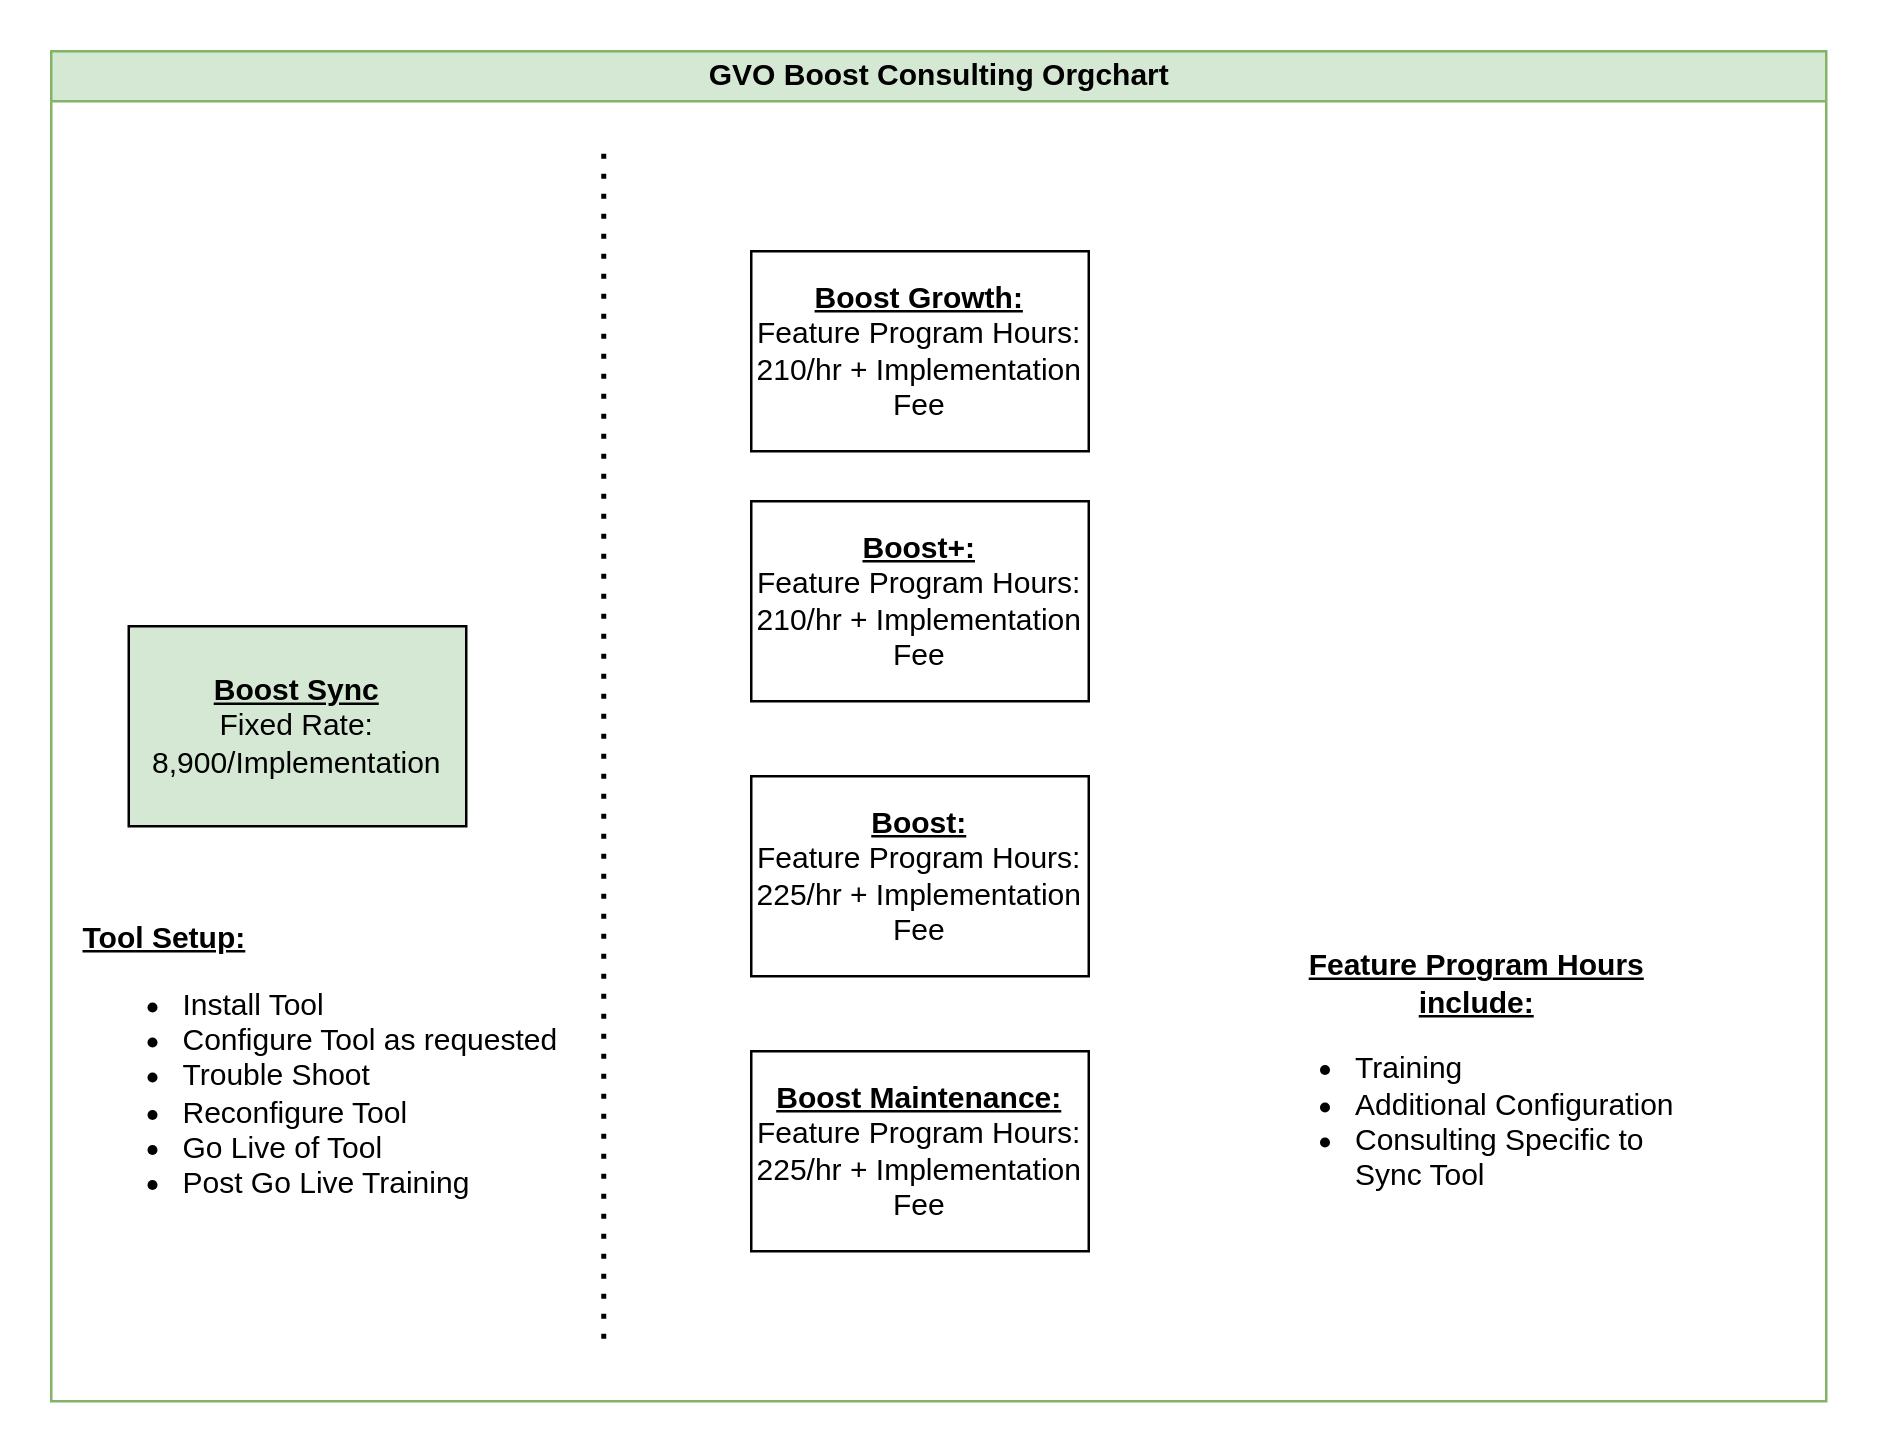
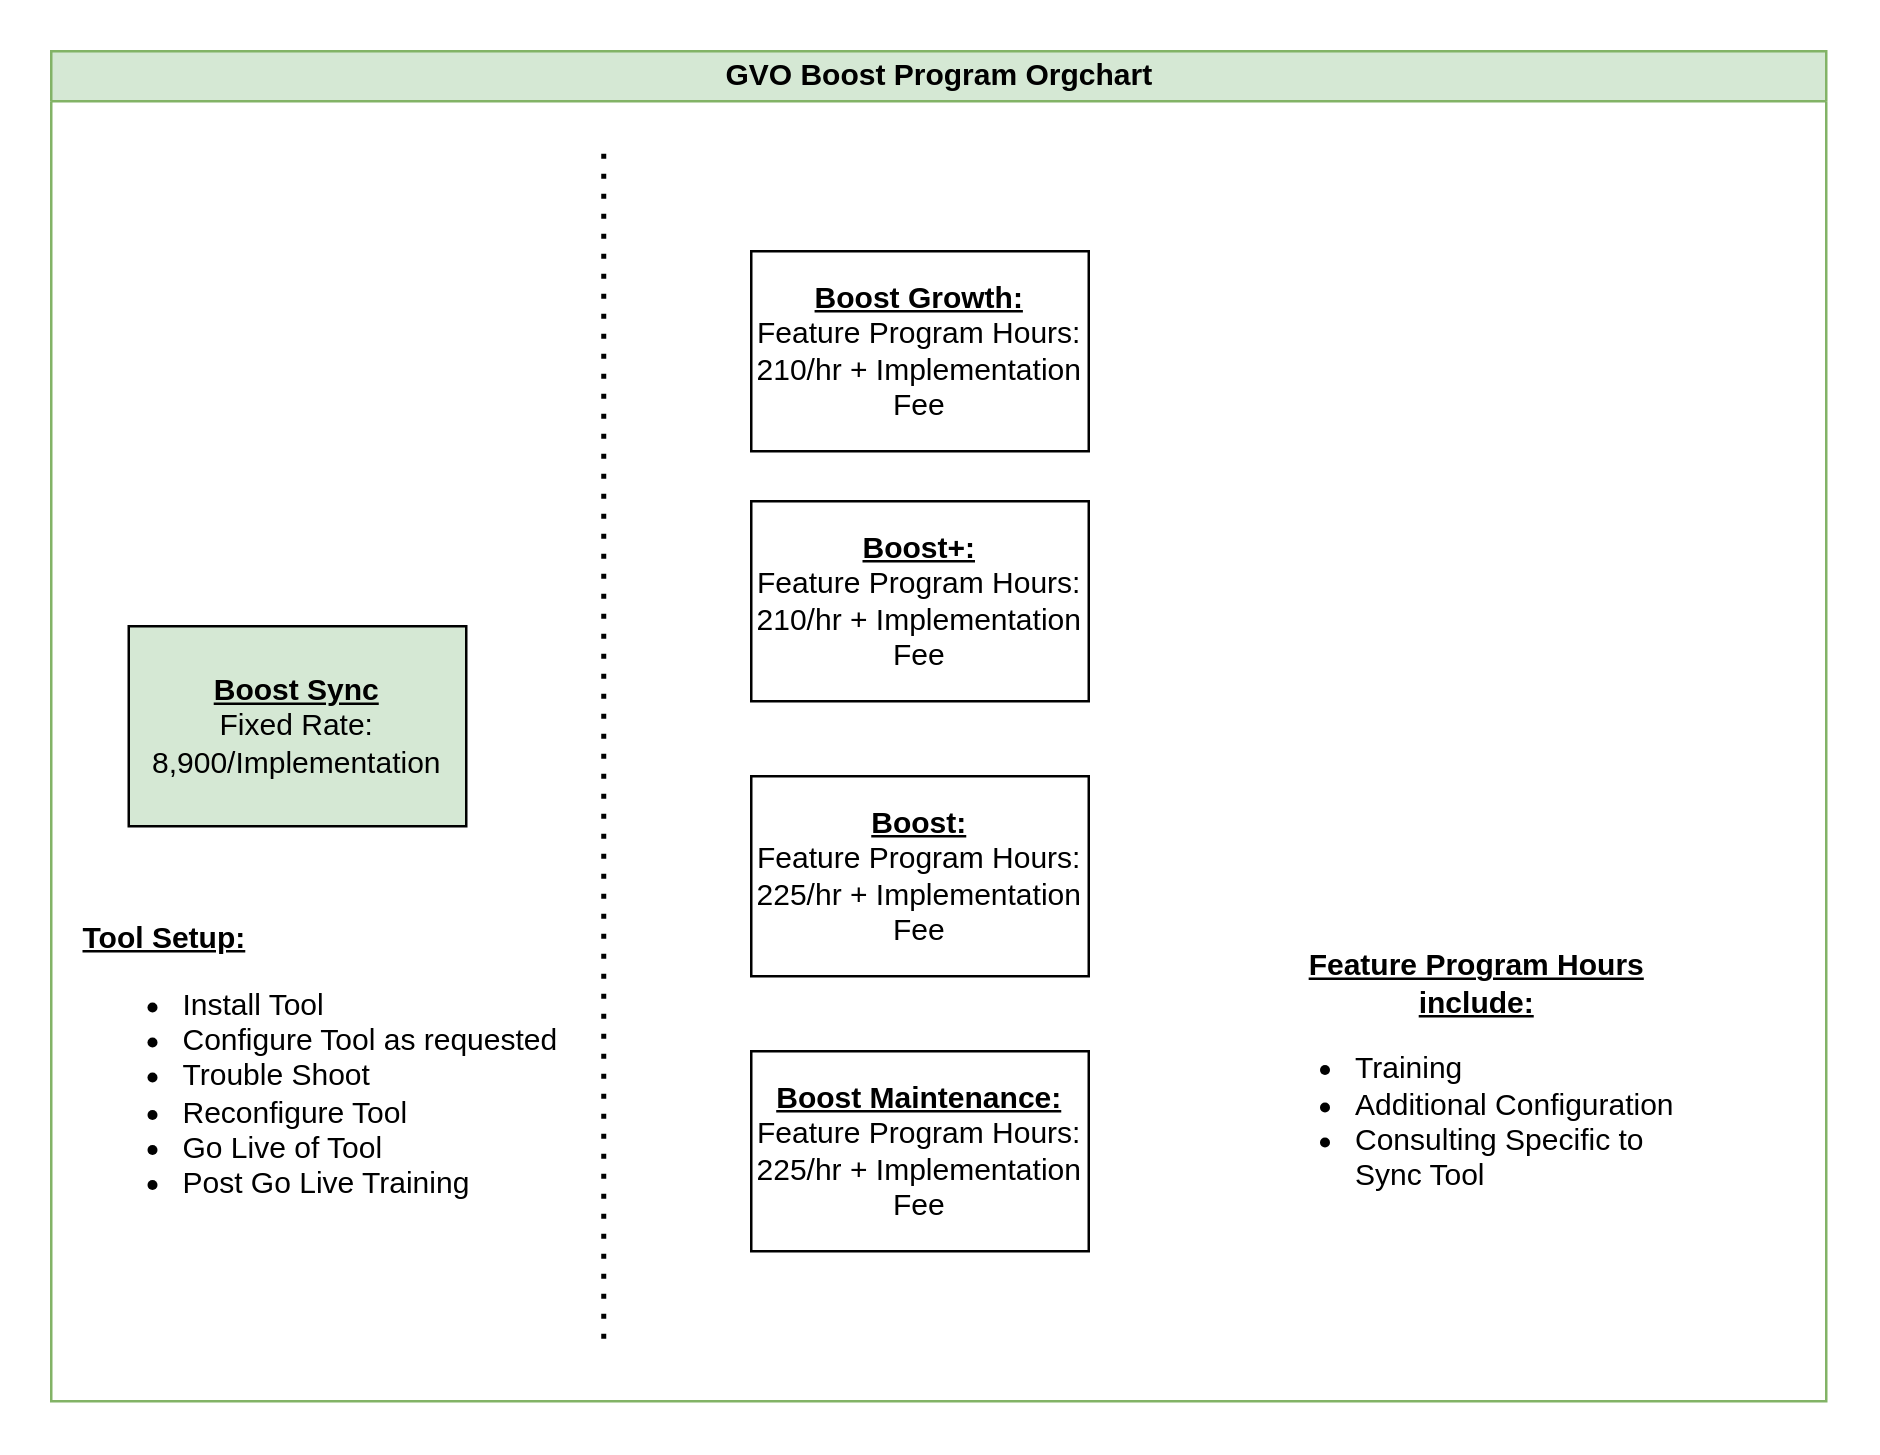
(940, 76) -> (940, 76)
